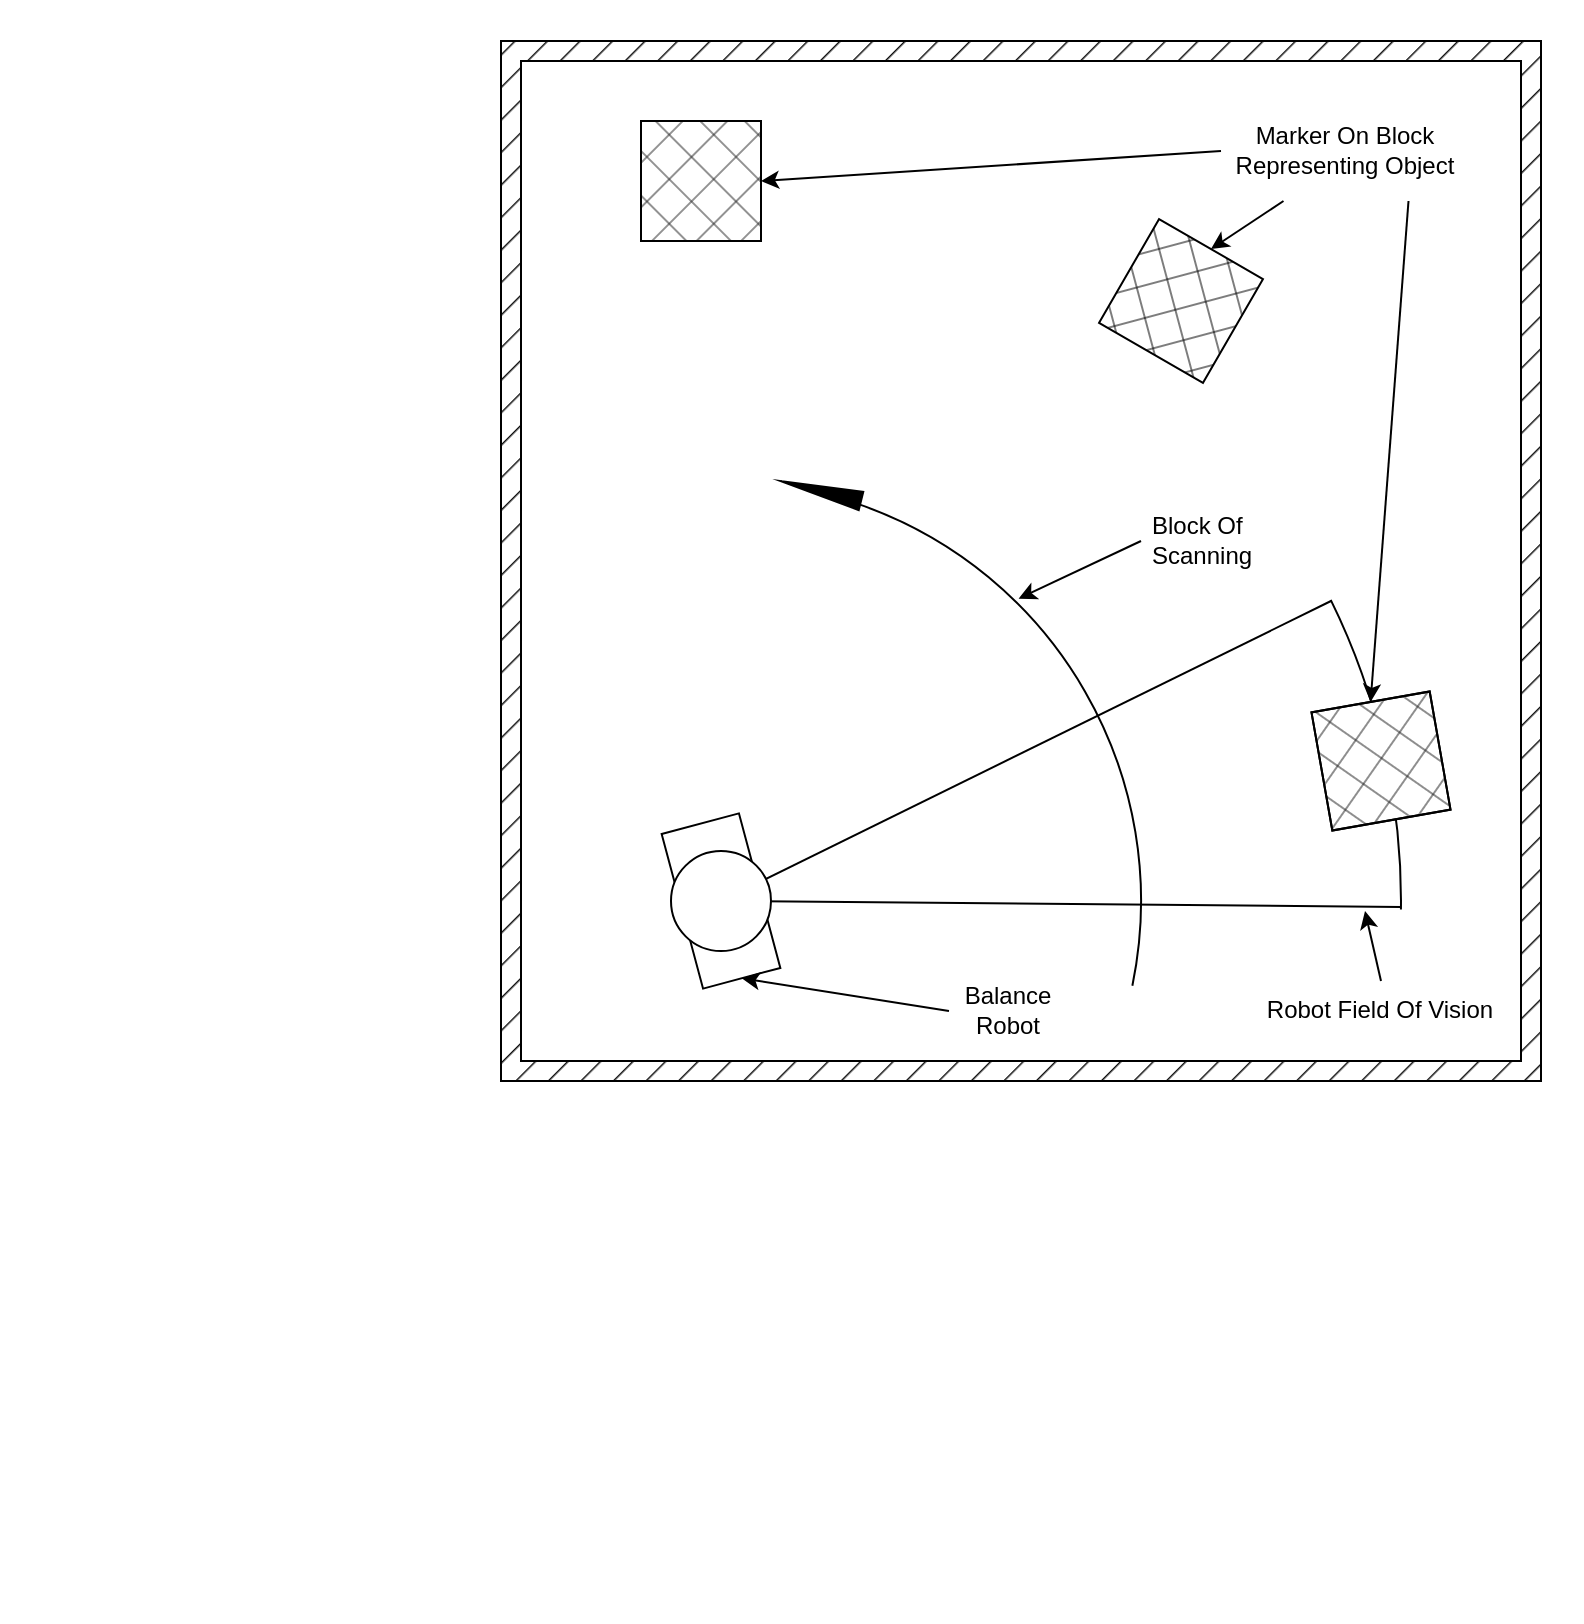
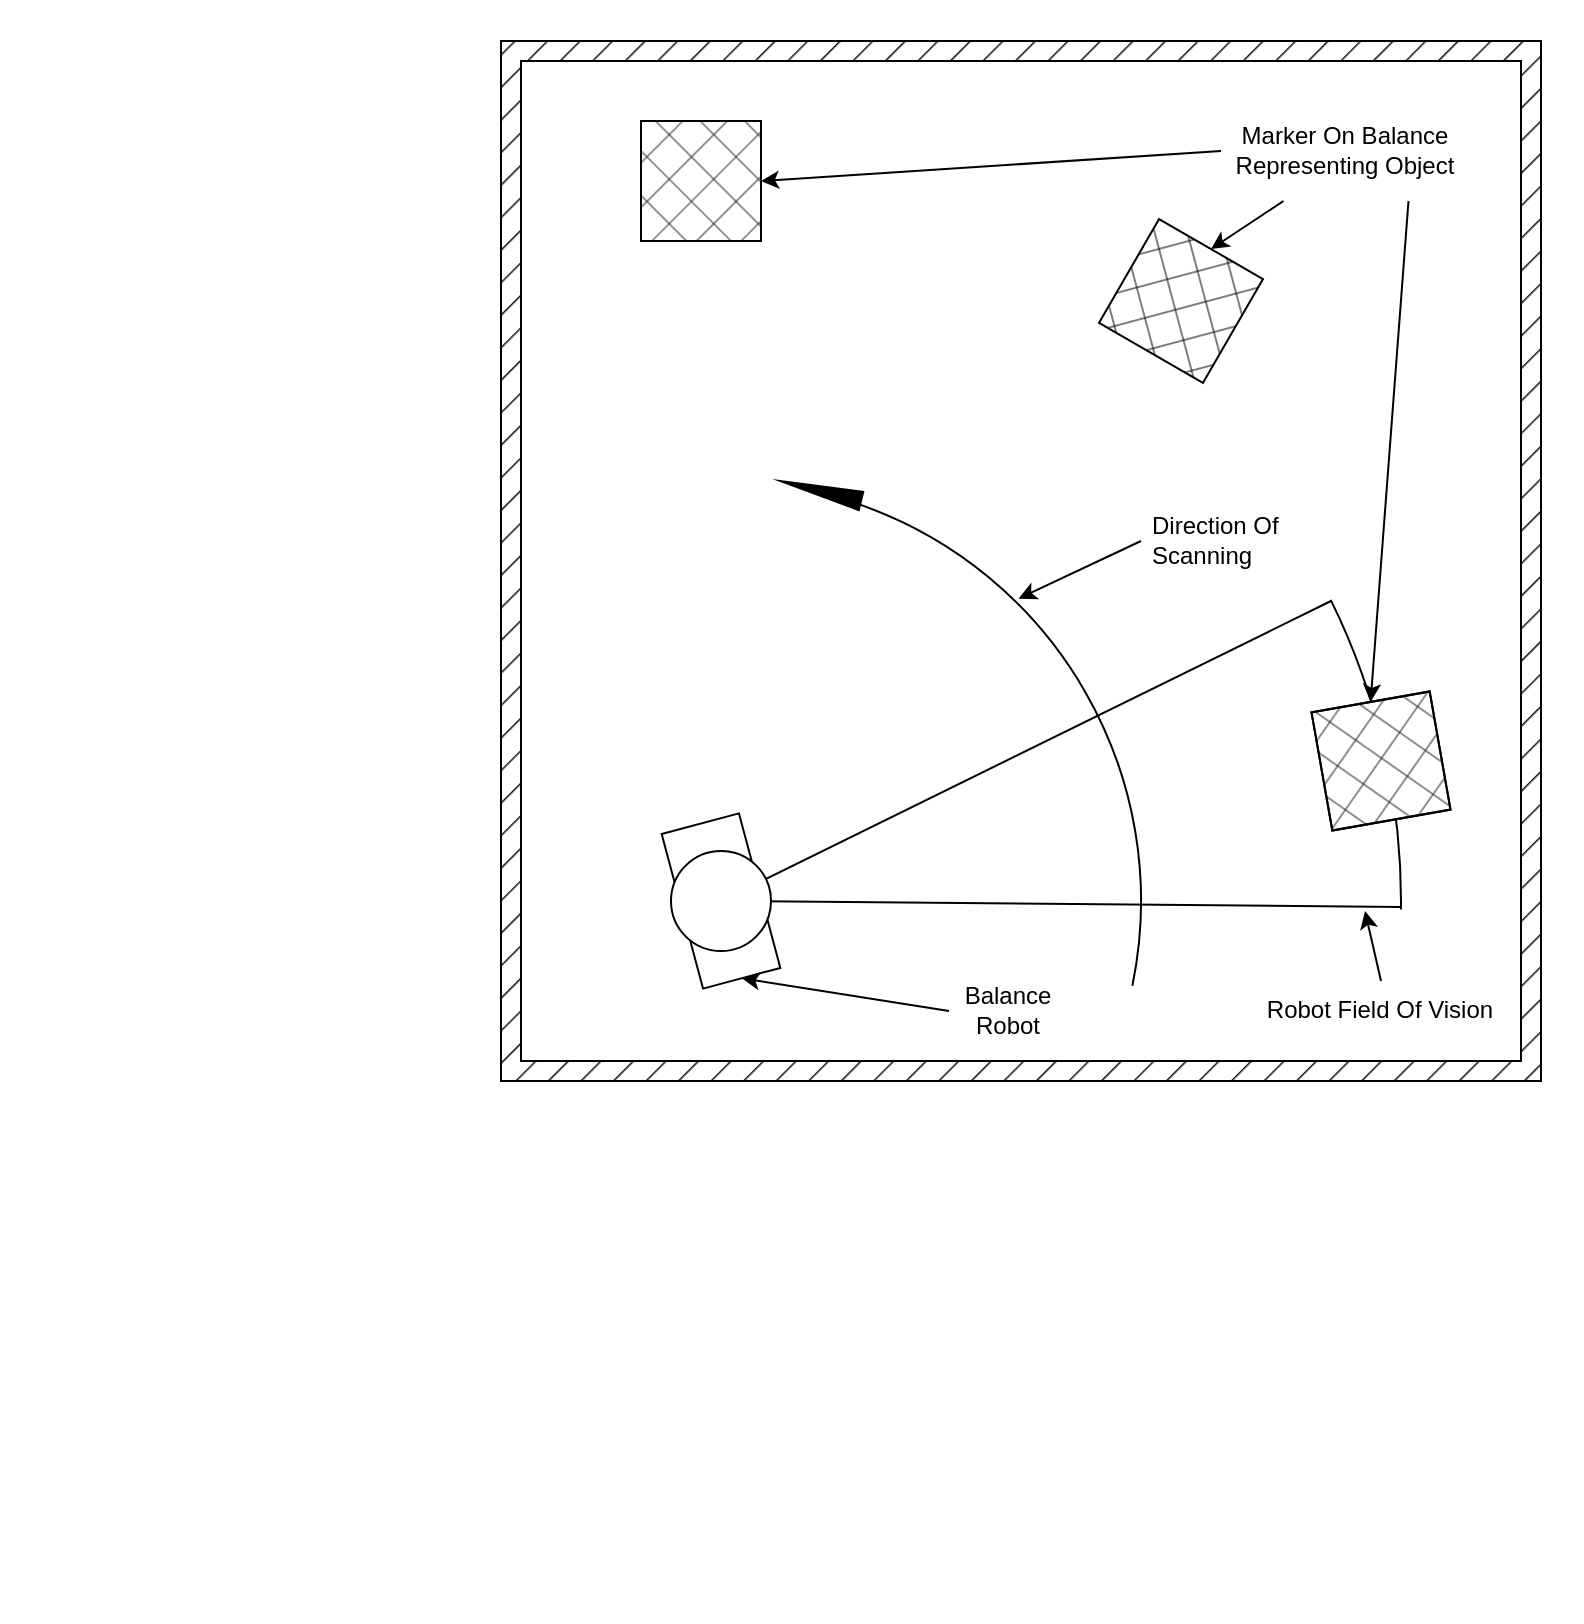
(1346, 151) -> (1346, 151)
(1223, 541) -> (1223, 541)
